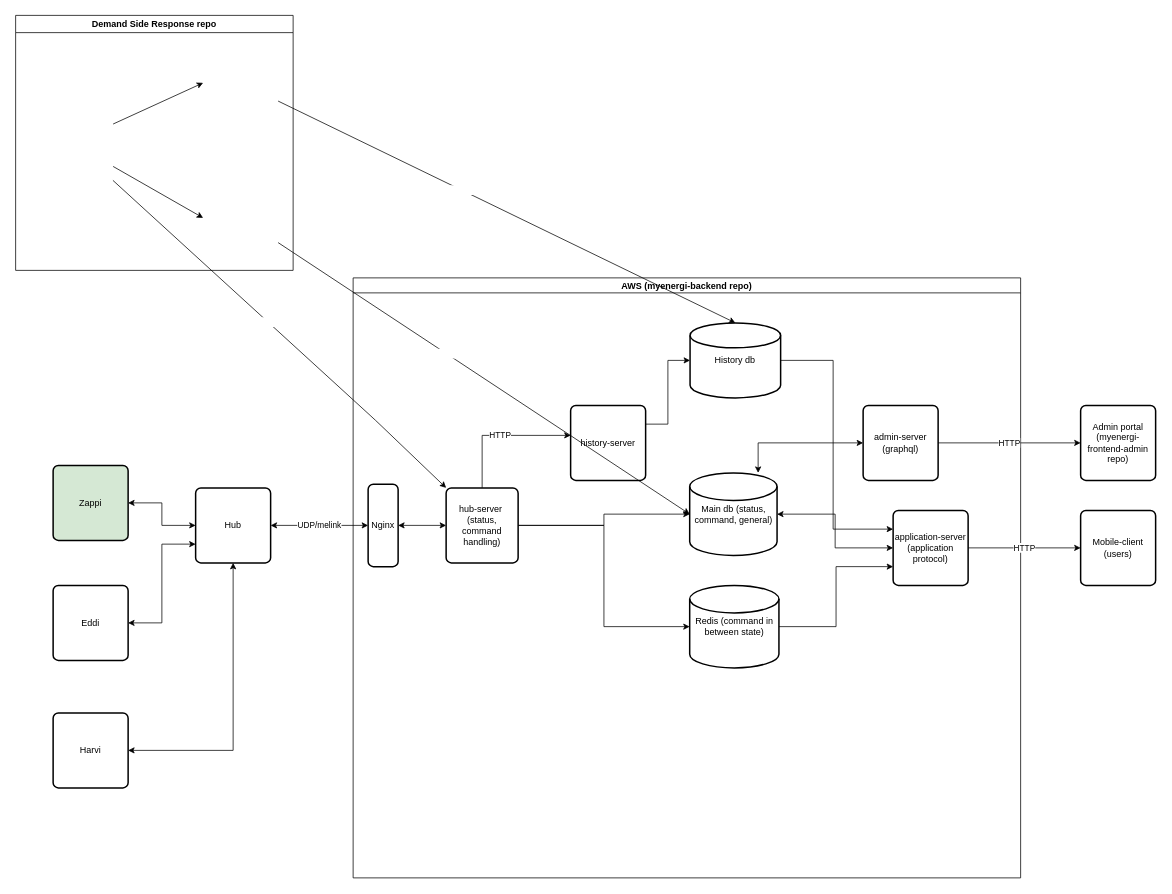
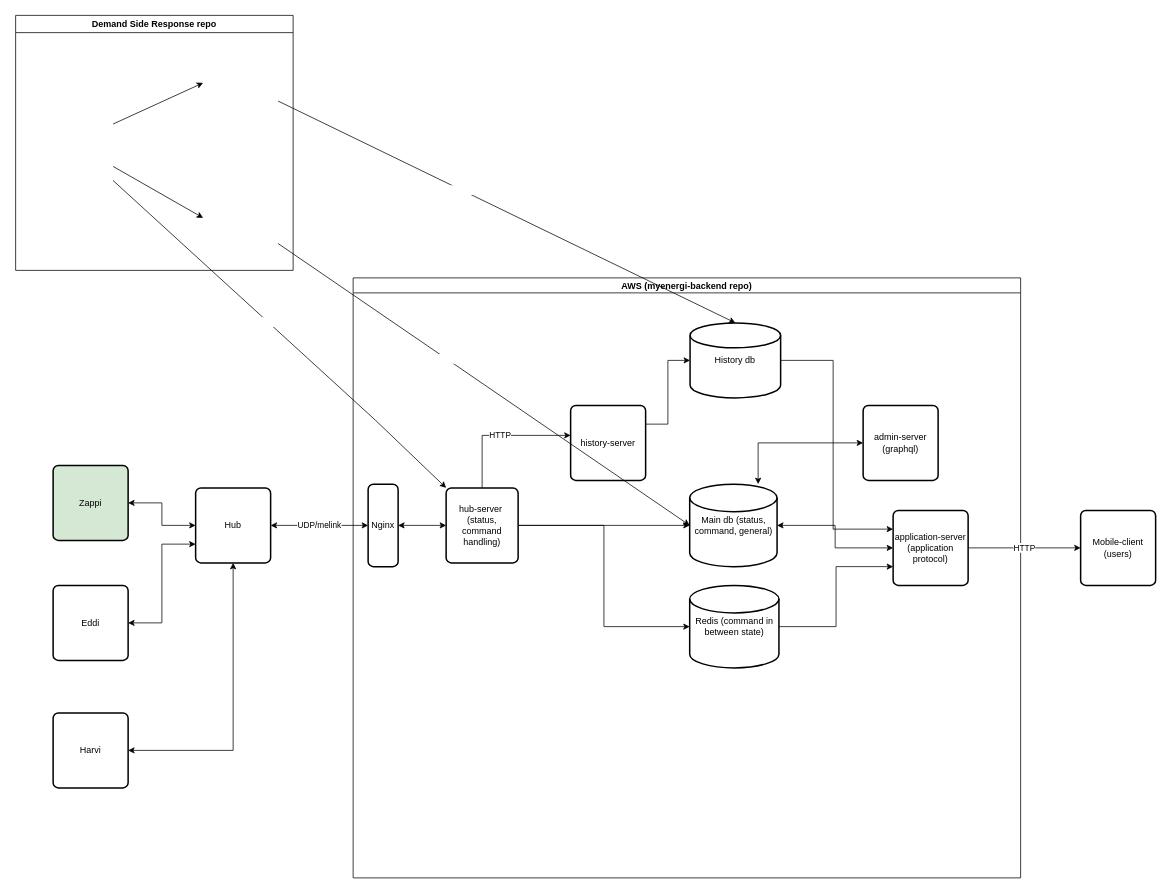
(1001, 443) -> none
(1118, 443) -> none
(733, 514) -> (733, 525)
